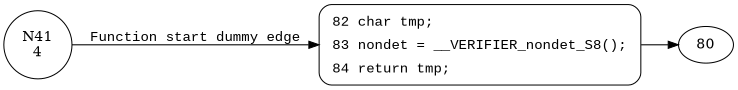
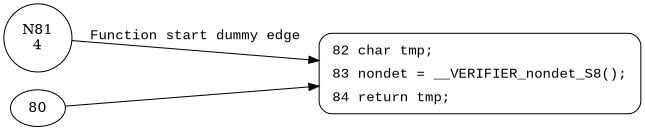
(38, 45) -> (38, 38)
(655, 45) -> (187, 96)
